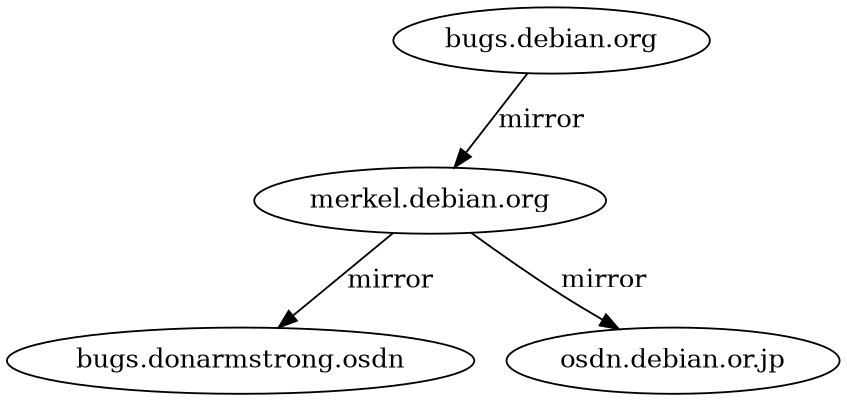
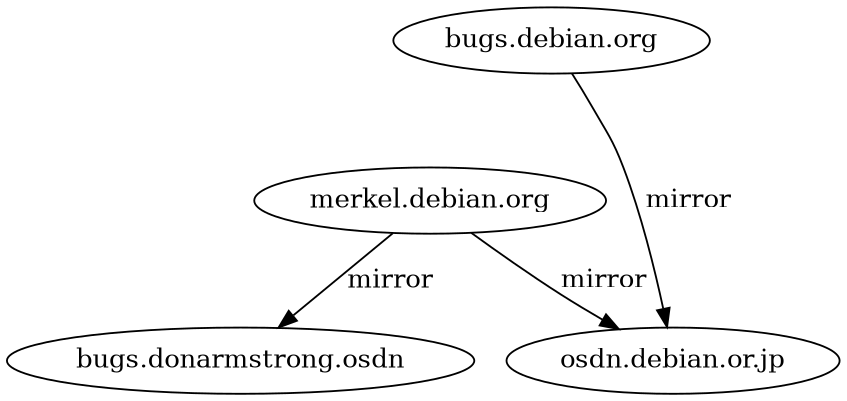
(497, 113) -> (630, 186)
